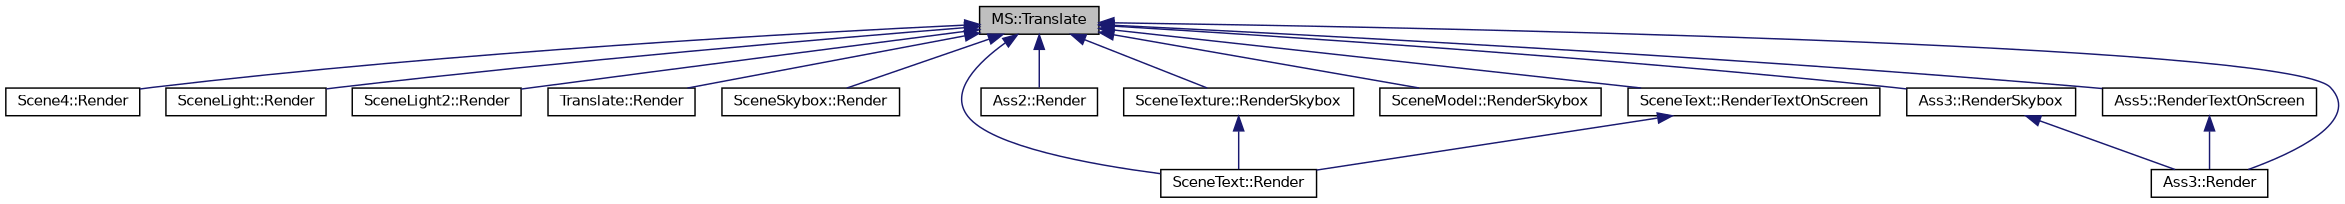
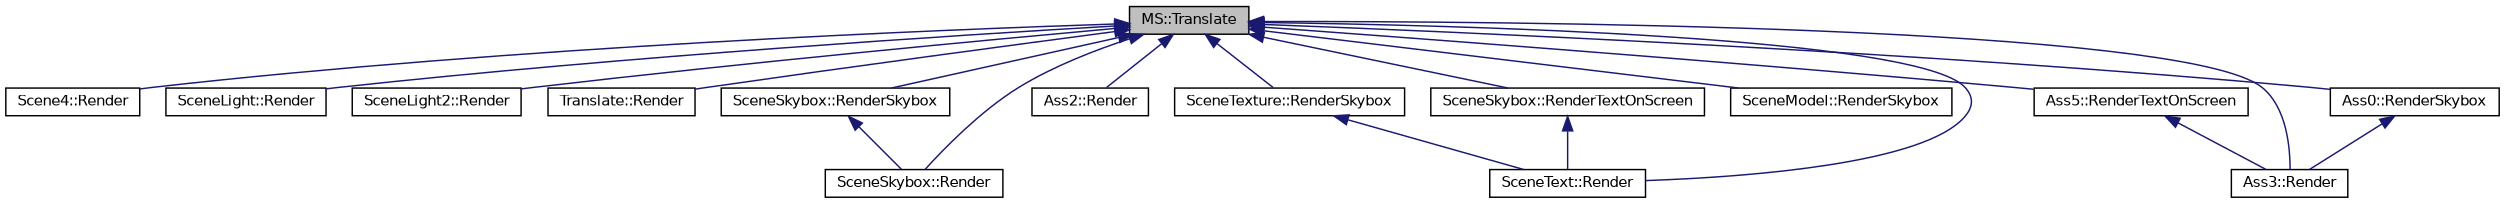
none -> (835, 102)
(1754, 102) -> (1568, 102)
(1991, 102) -> (2415, 102)
